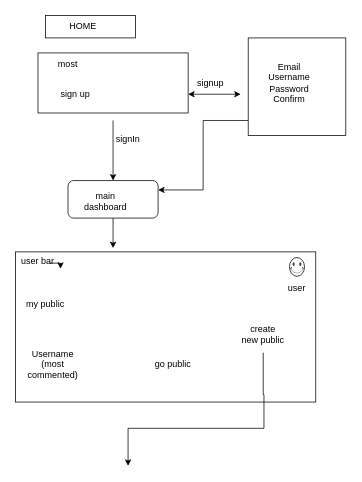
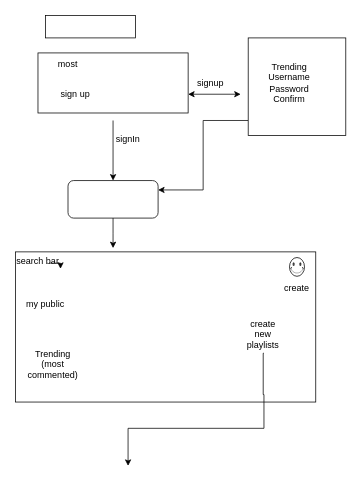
(83, 27) -> none
(289, 83) -> (289, 83)
(105, 201) -> none
(38, 267) -> (38, 267)
(297, 288) -> (297, 288)
(263, 334) -> (263, 334)
(53, 364) -> (53, 364)
(173, 364) -> none
